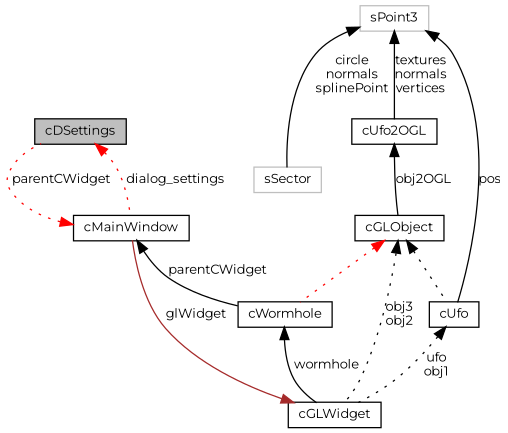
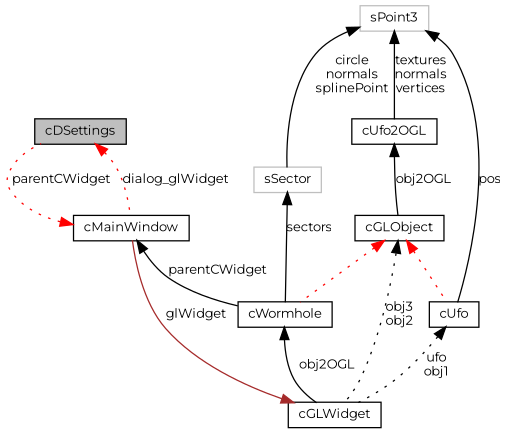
(176, 180) -> (176, 180)
none -> (286, 253)
(430, 277) -> (430, 277)
(327, 365) -> (327, 365)
